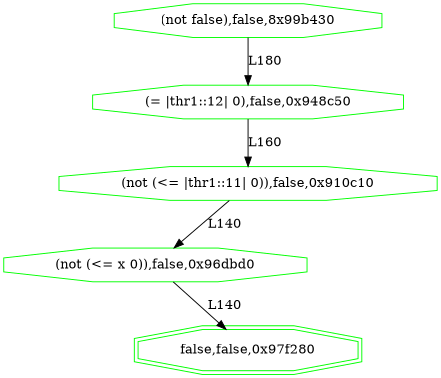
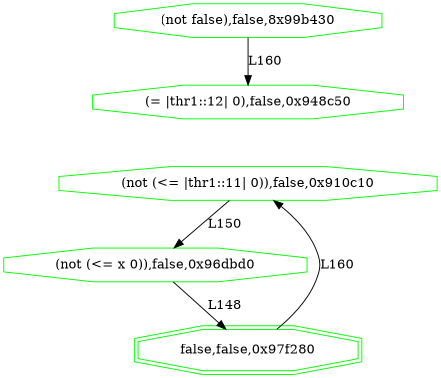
(265, 61) -> (265, 61)
(248, 138) -> (320, 269)
(225, 224) -> (225, 224)
(225, 306) -> (225, 306)
